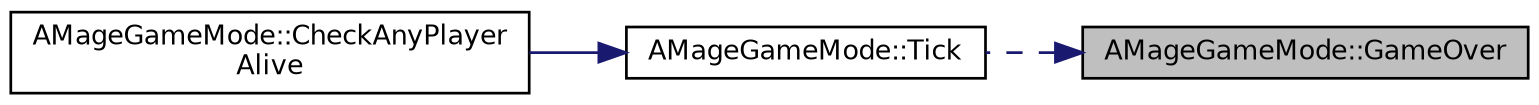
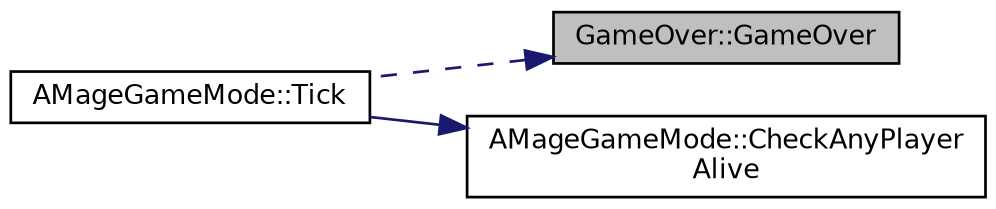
(564, 53) -> (405, 121)
(1305, 53) -> (726, 38)
